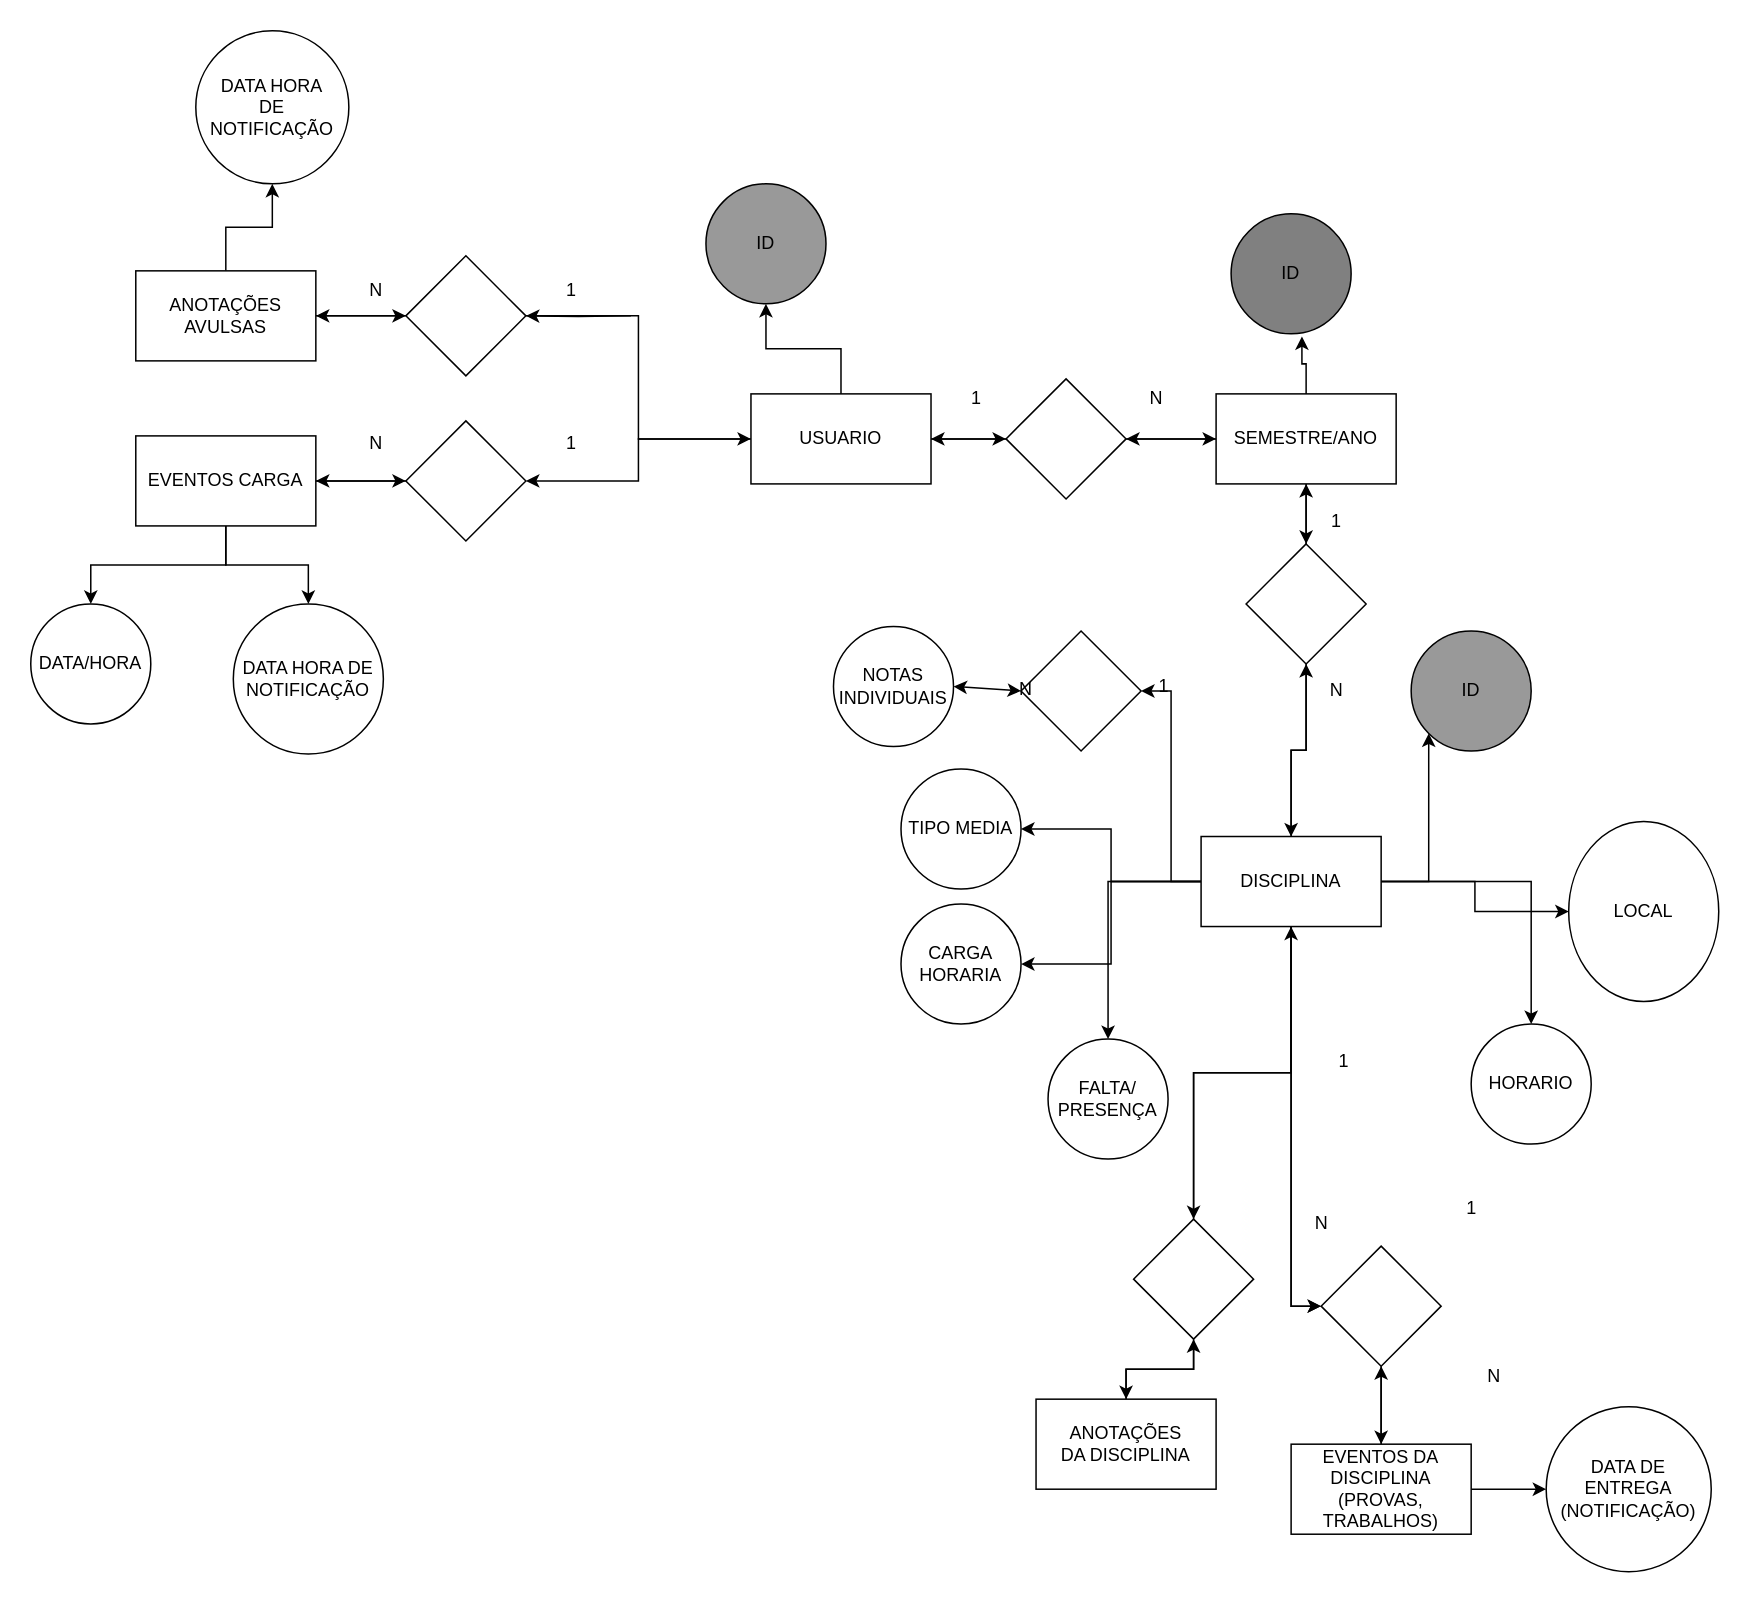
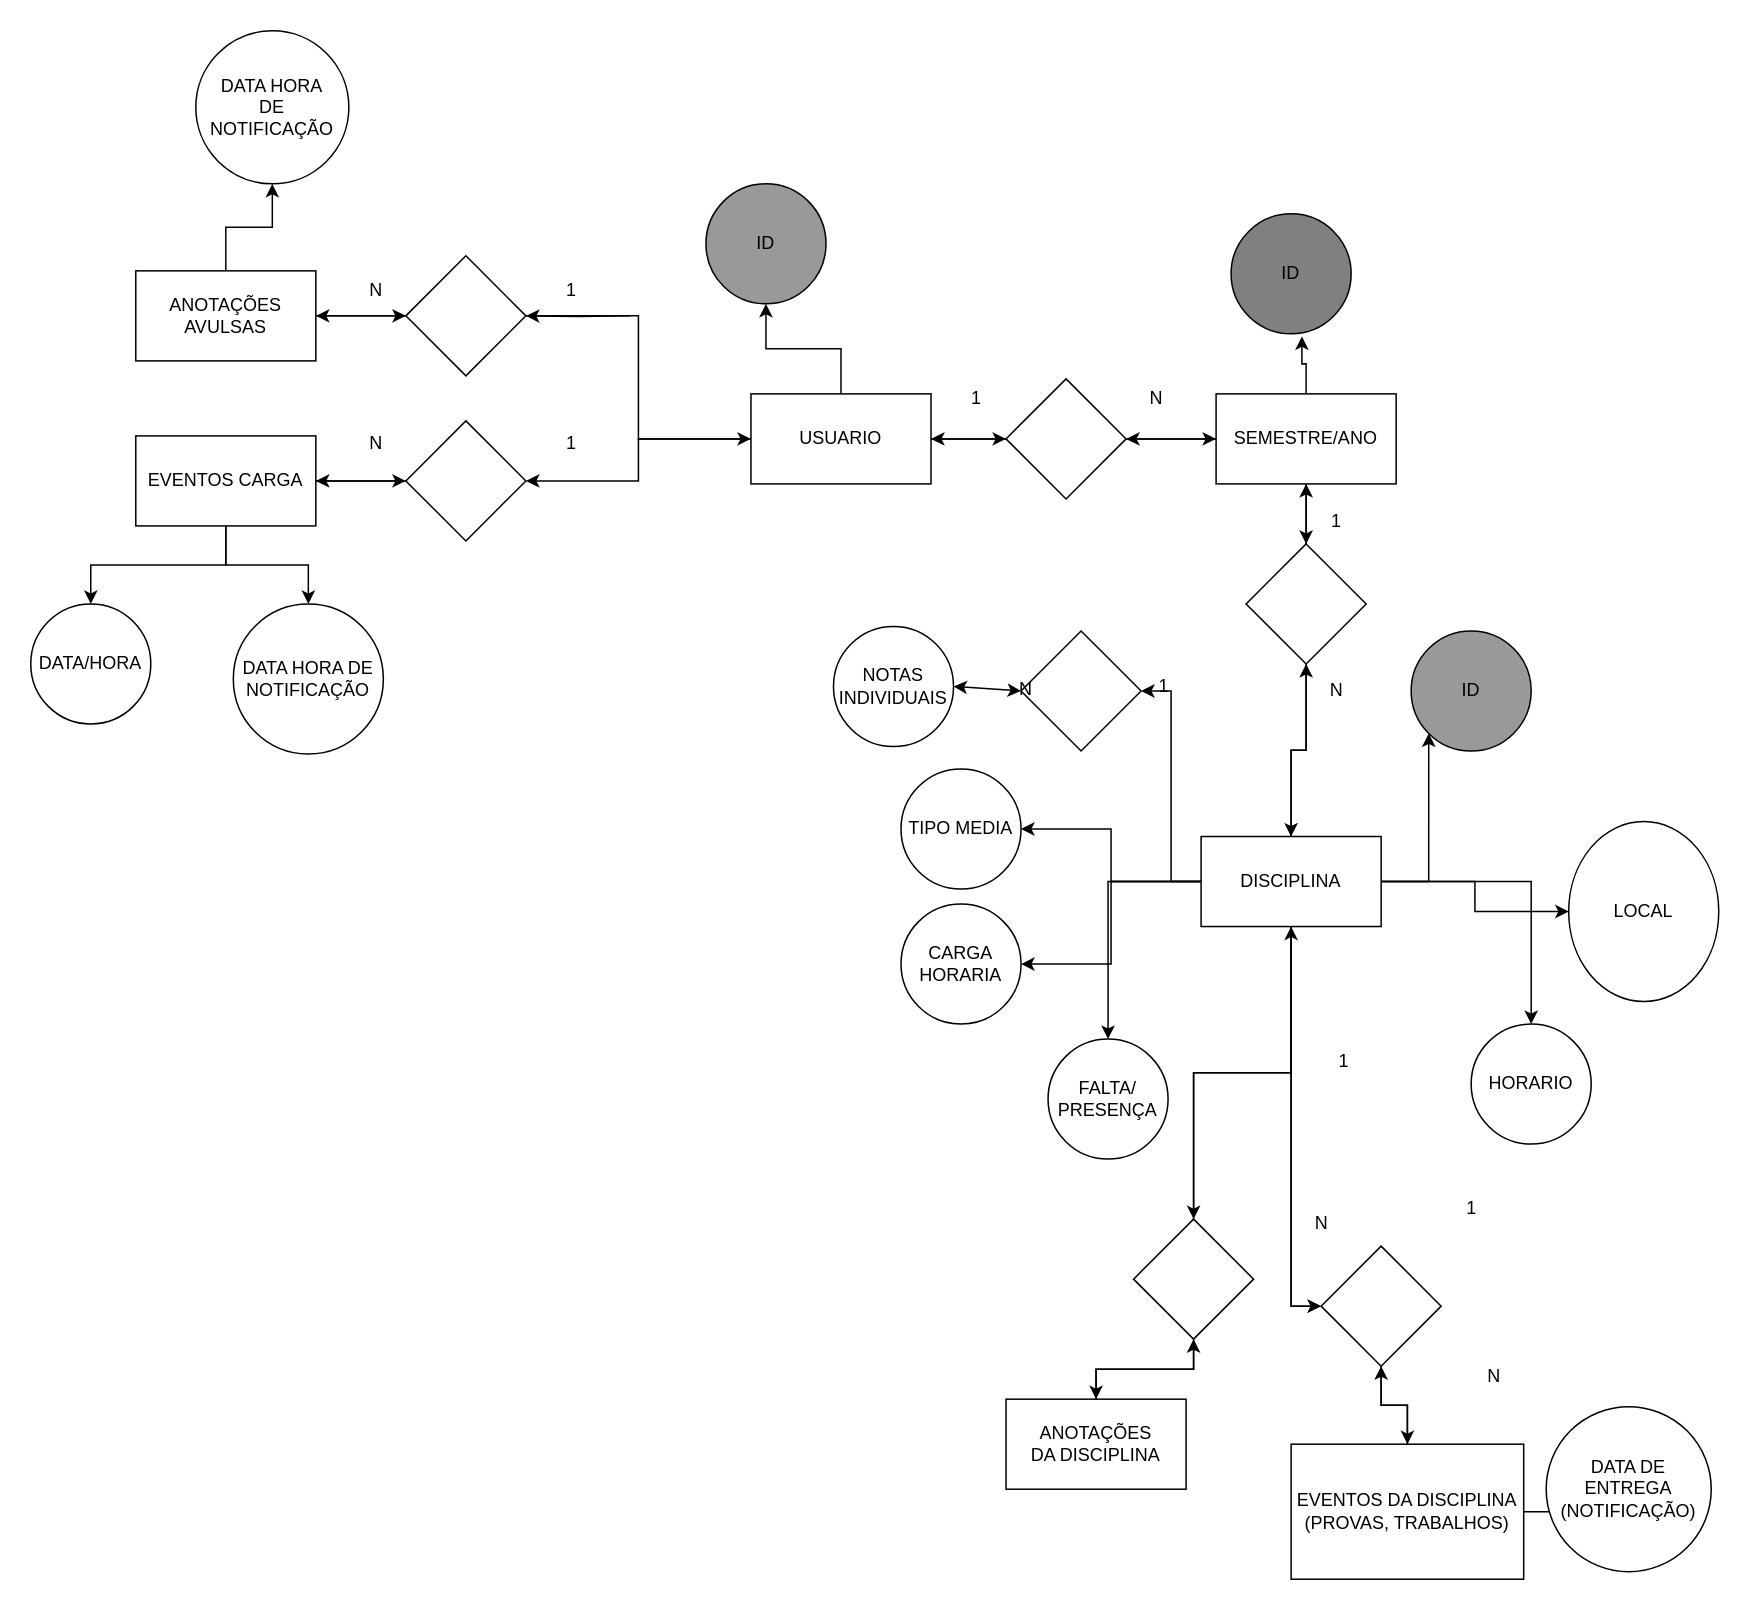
(1126, 1444) -> (1096, 1444)
(1381, 1489) -> (1407, 1511)
